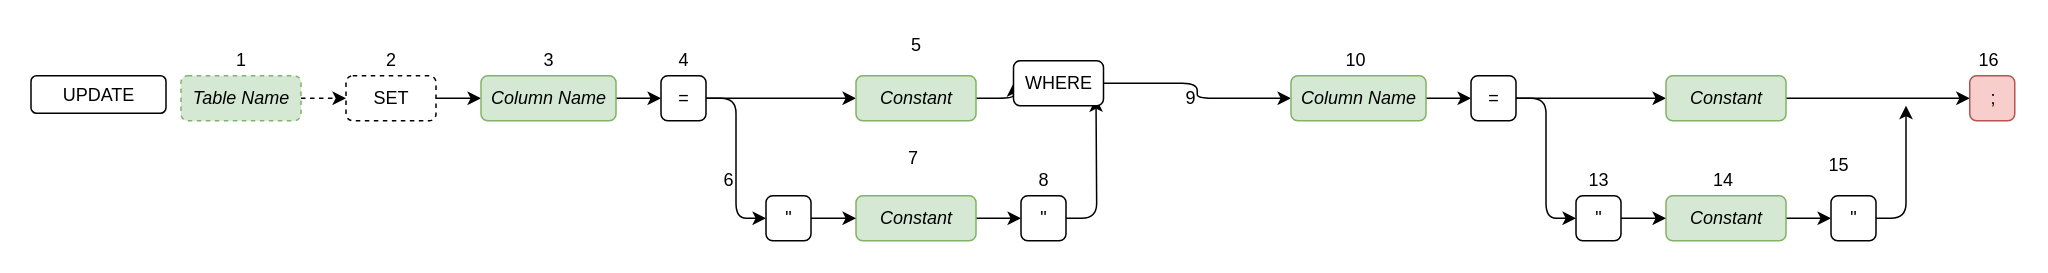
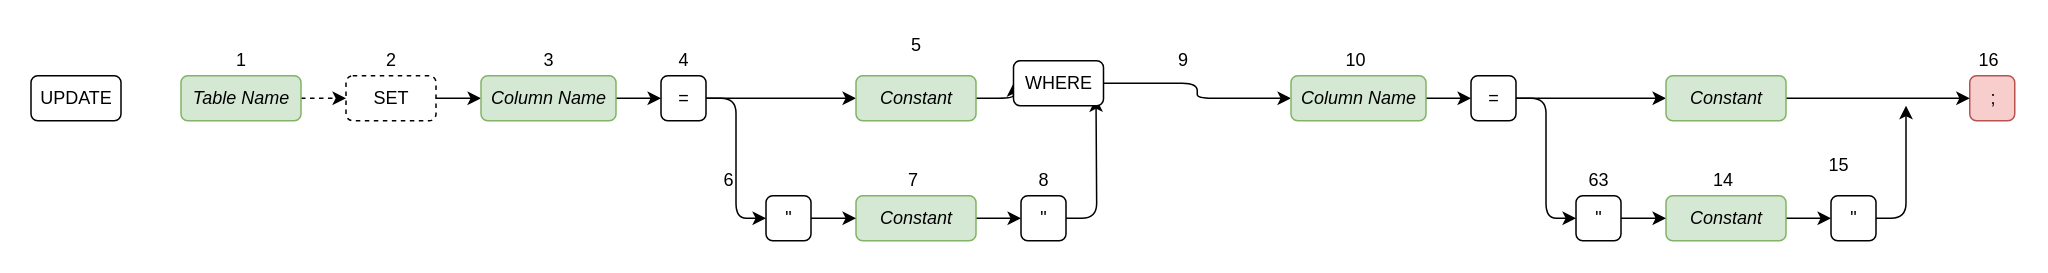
(98, 95) -> (76, 98)
(241, 98) -> (241, 98)
(1190, 98) -> (1182, 61)
(912, 158) -> (912, 181)
(1599, 181) -> (1599, 181)
